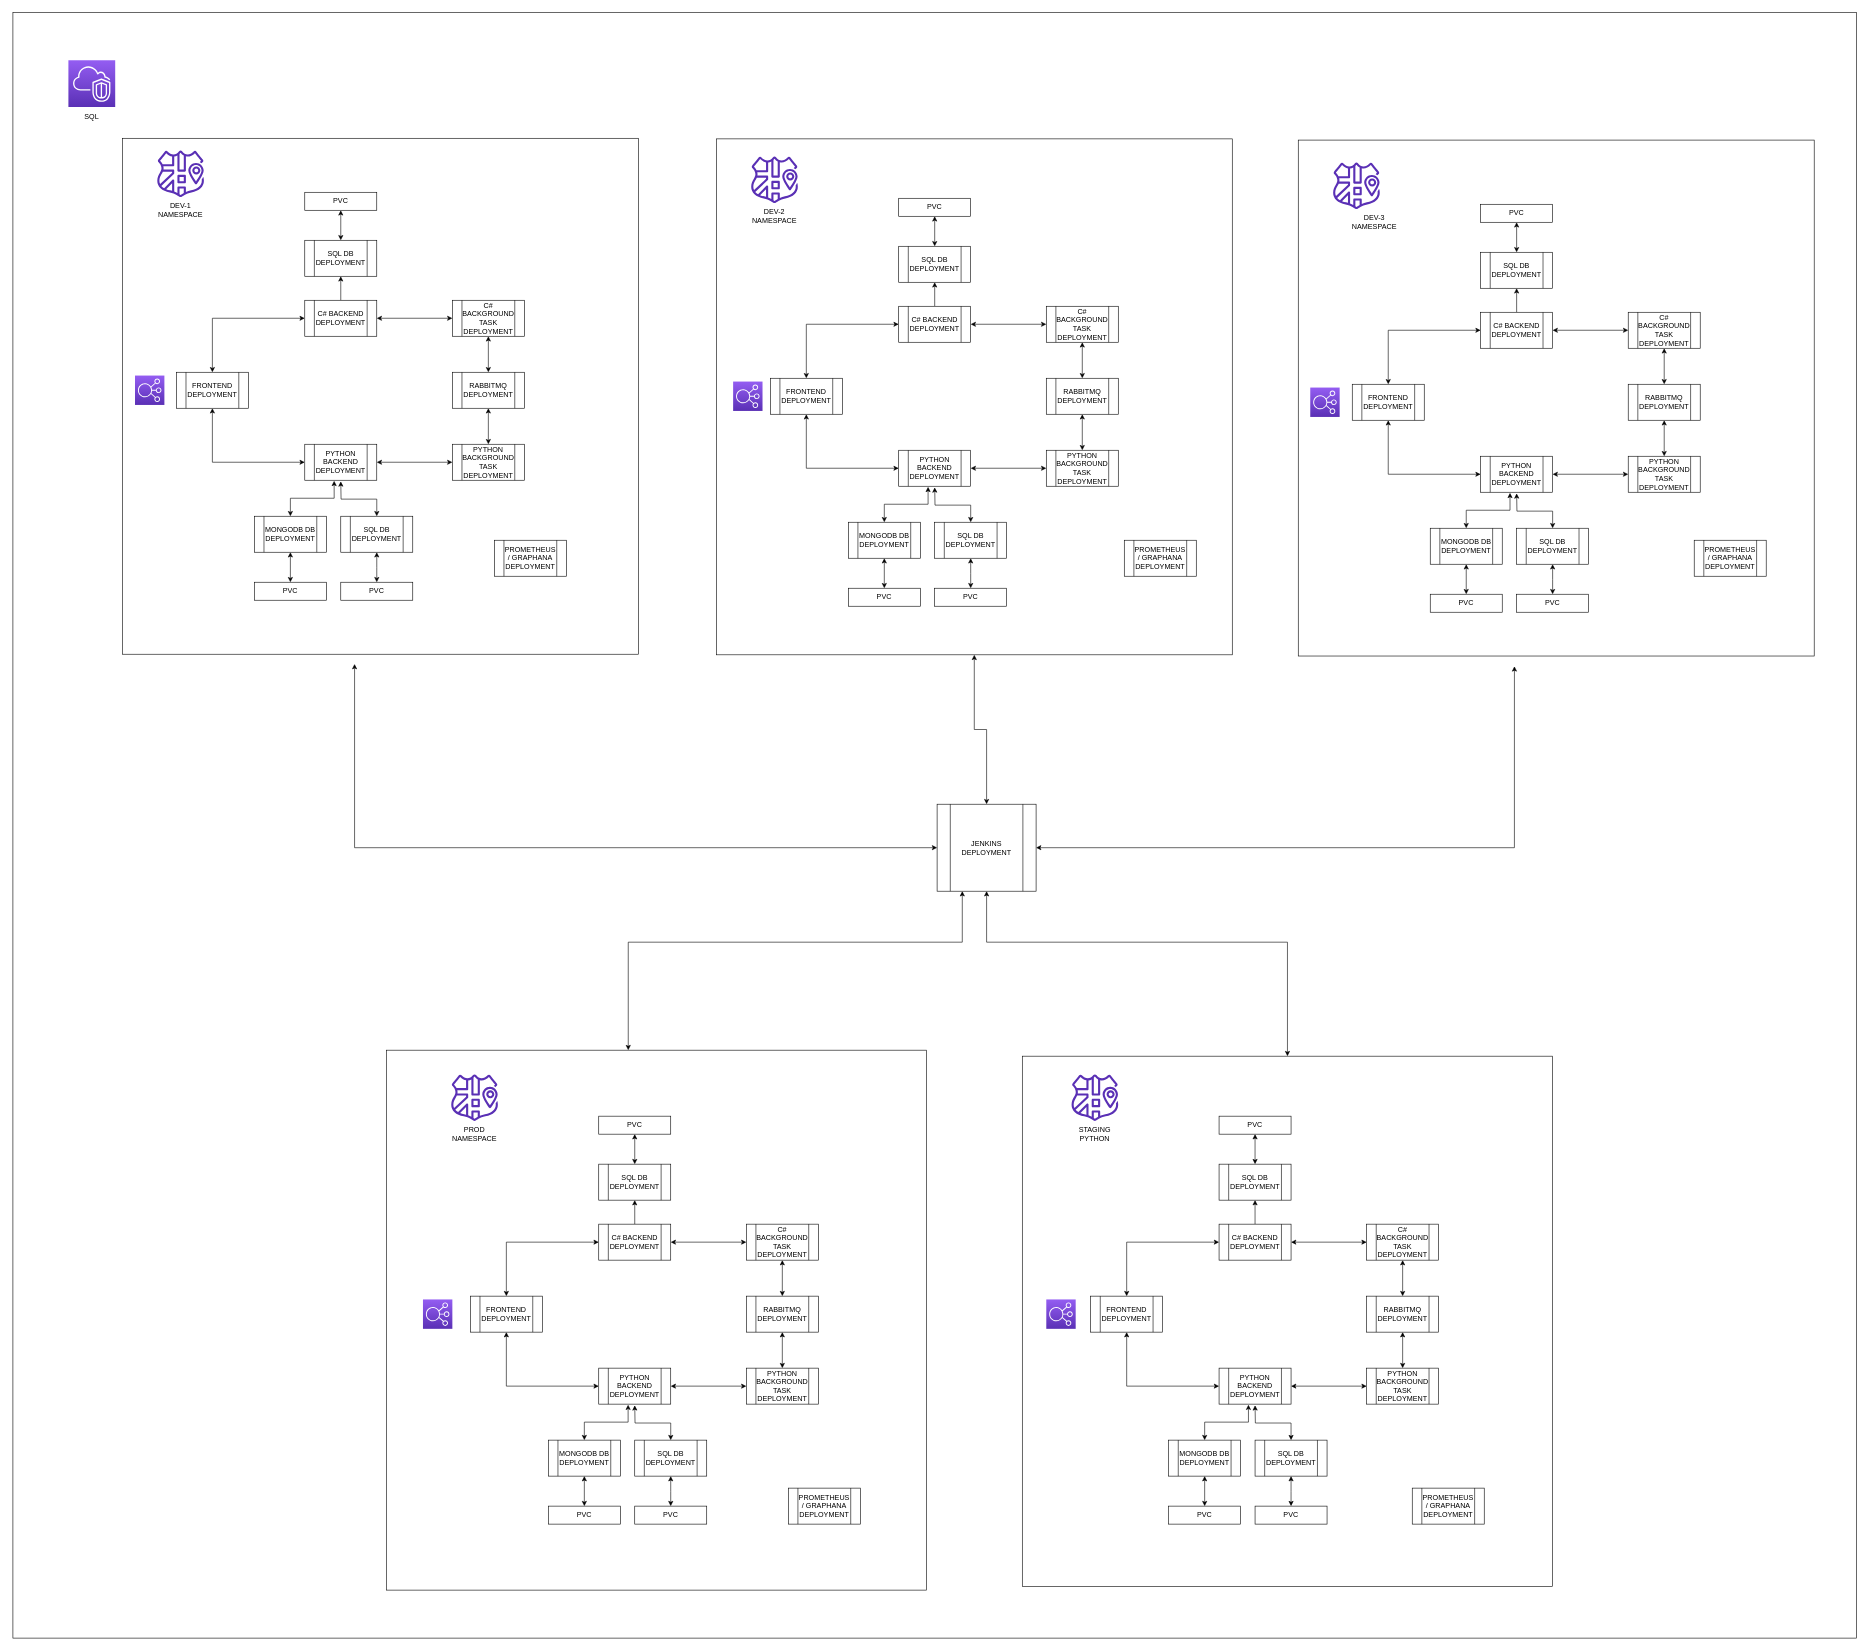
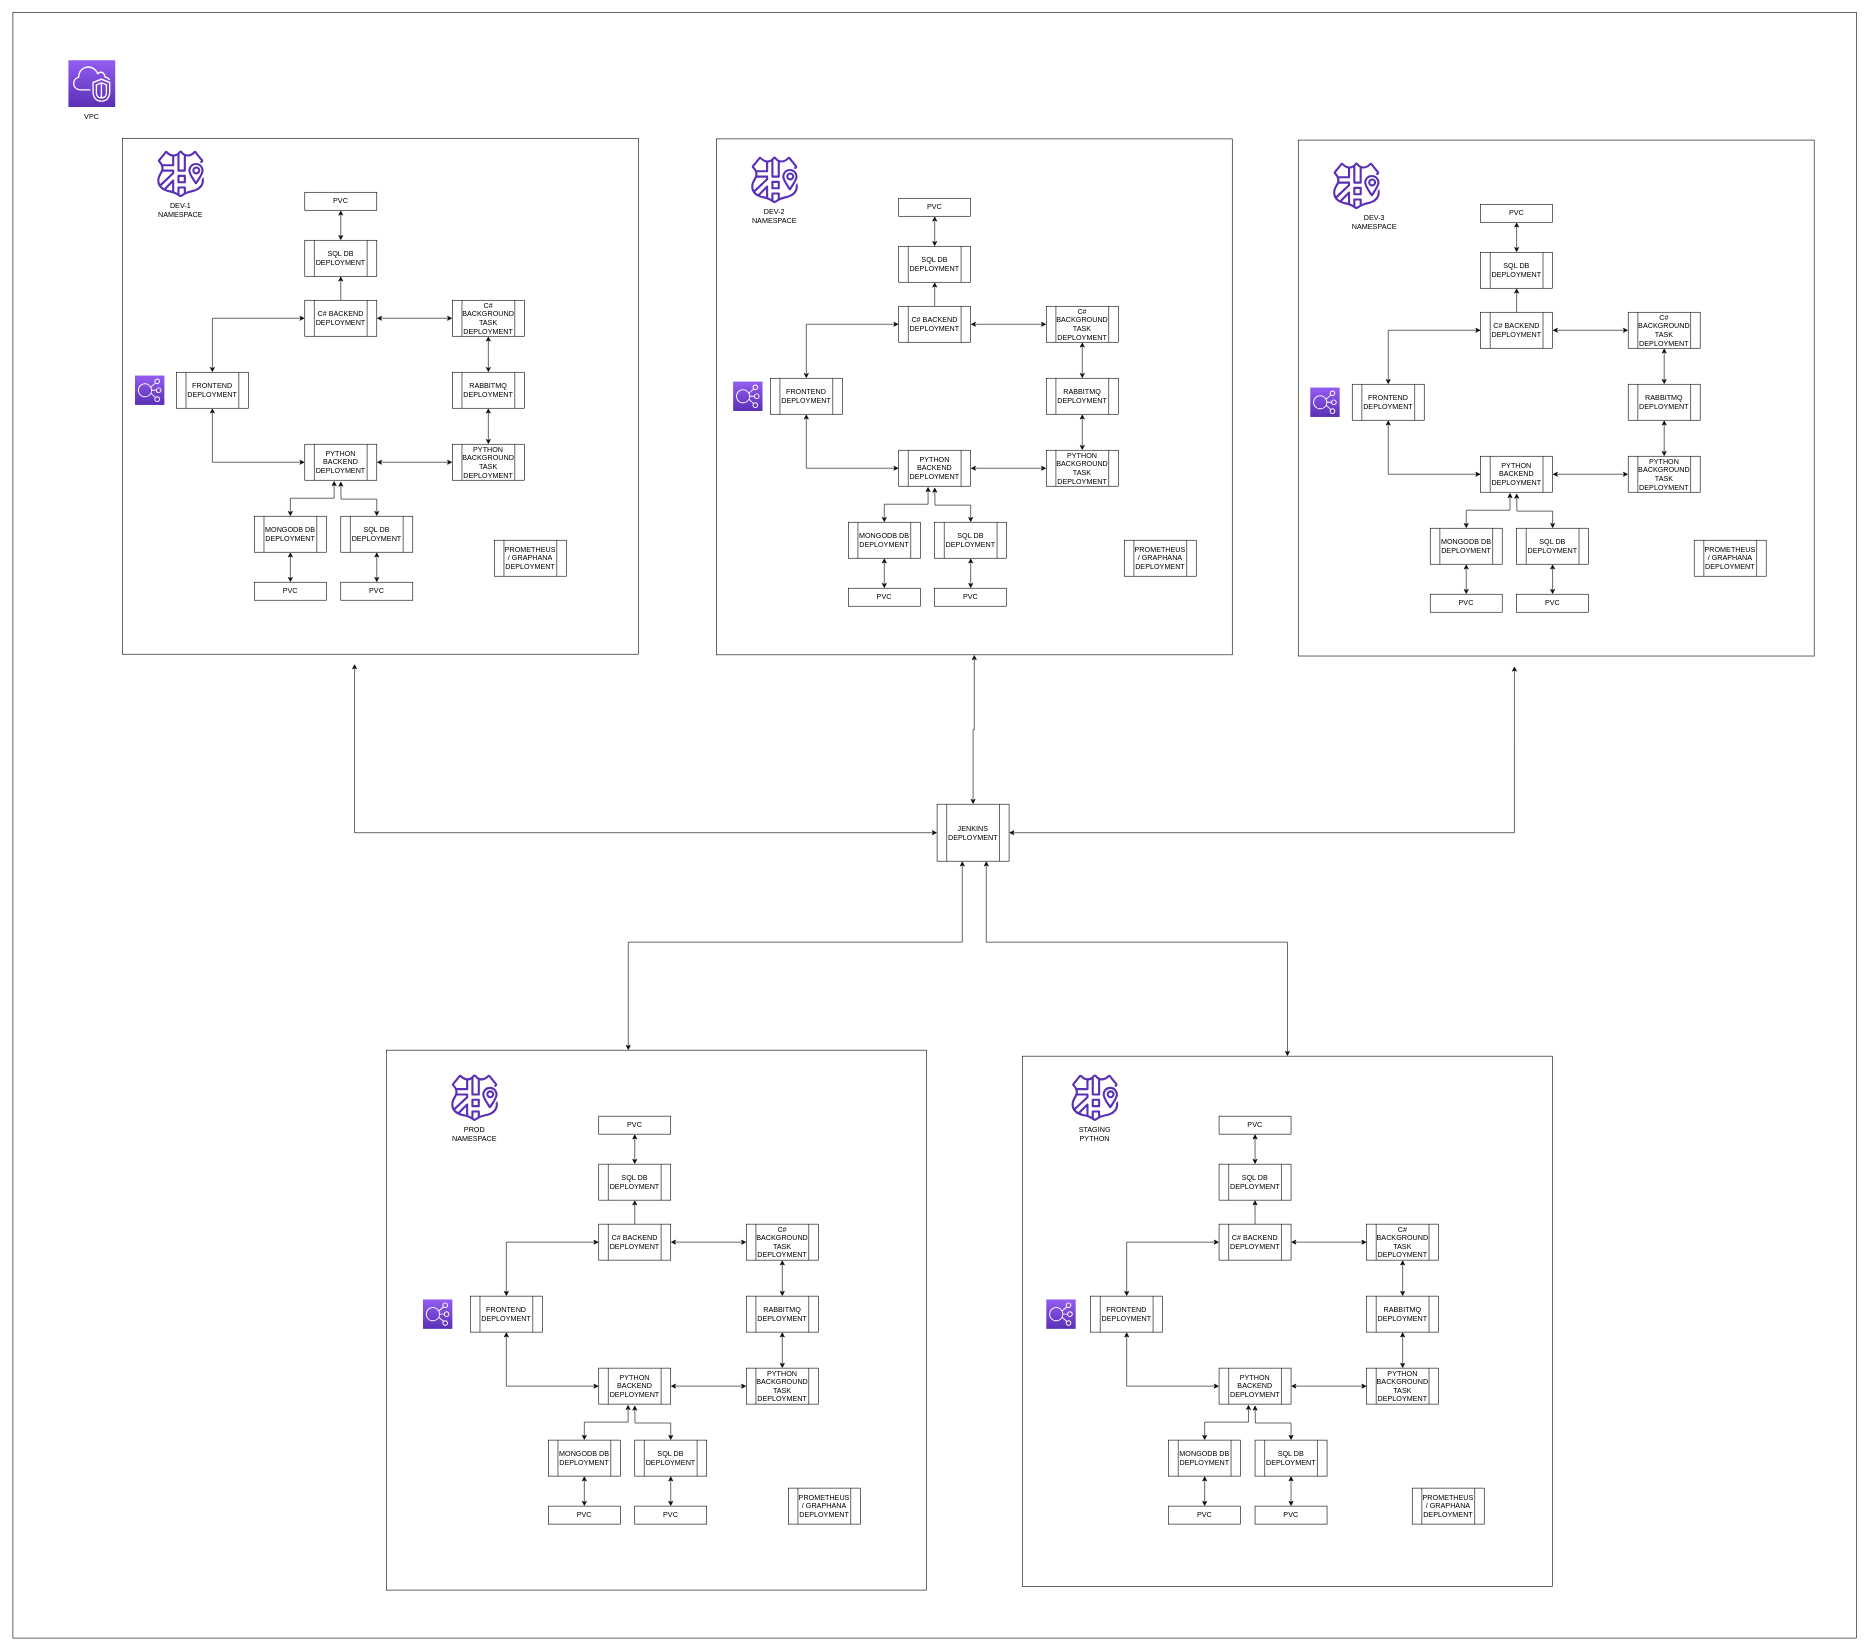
(92, 117) -> (92, 117)
(986, 848) -> (973, 833)
